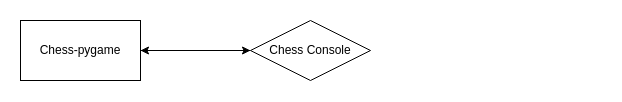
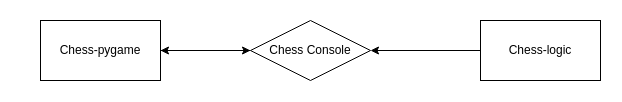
(81, 51) -> (101, 51)
none -> (429, 51)
none -> (541, 51)
